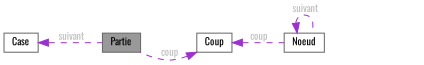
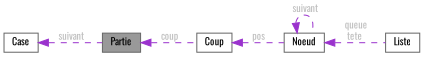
(258, 37) -> (258, 37)
none -> (403, 43)
(163, 60) -> (174, 43)
